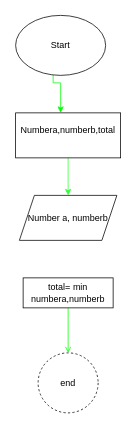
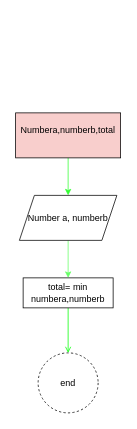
(60, 45) -> none
(60, 88) -> none
(68, 135) -> (68, 135)
none -> (68, 271)
